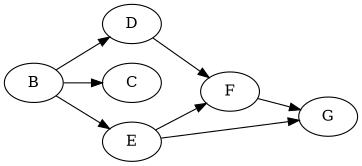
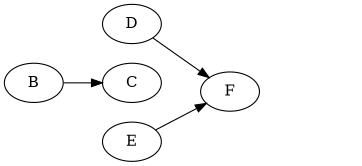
(78, 56) -> none
(78, 109) -> none
(328, 117) -> none
